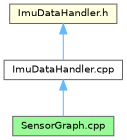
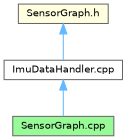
(63, 14) -> (63, 14)
